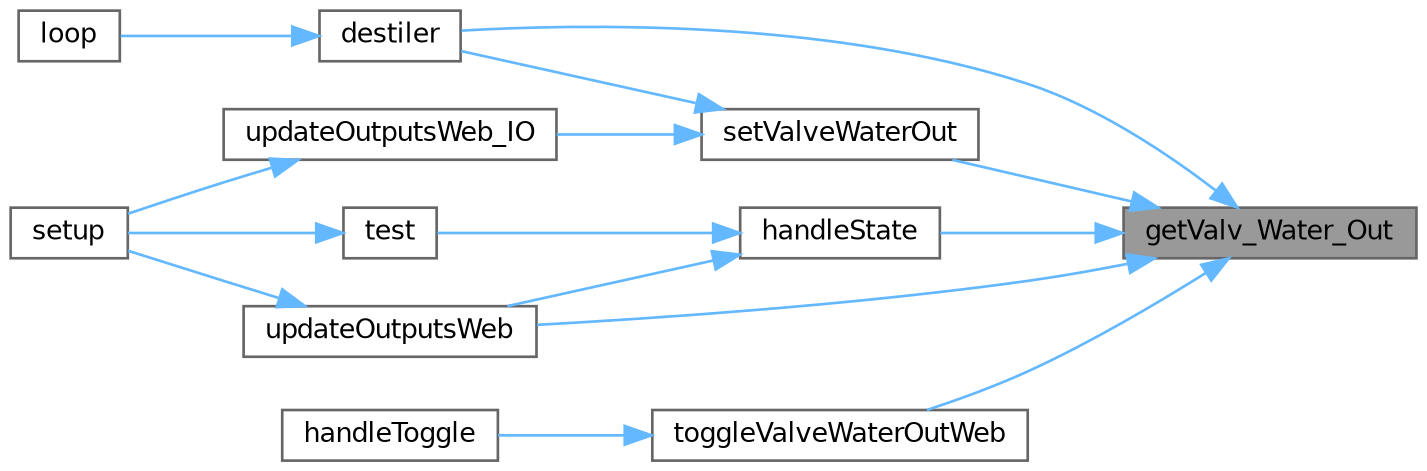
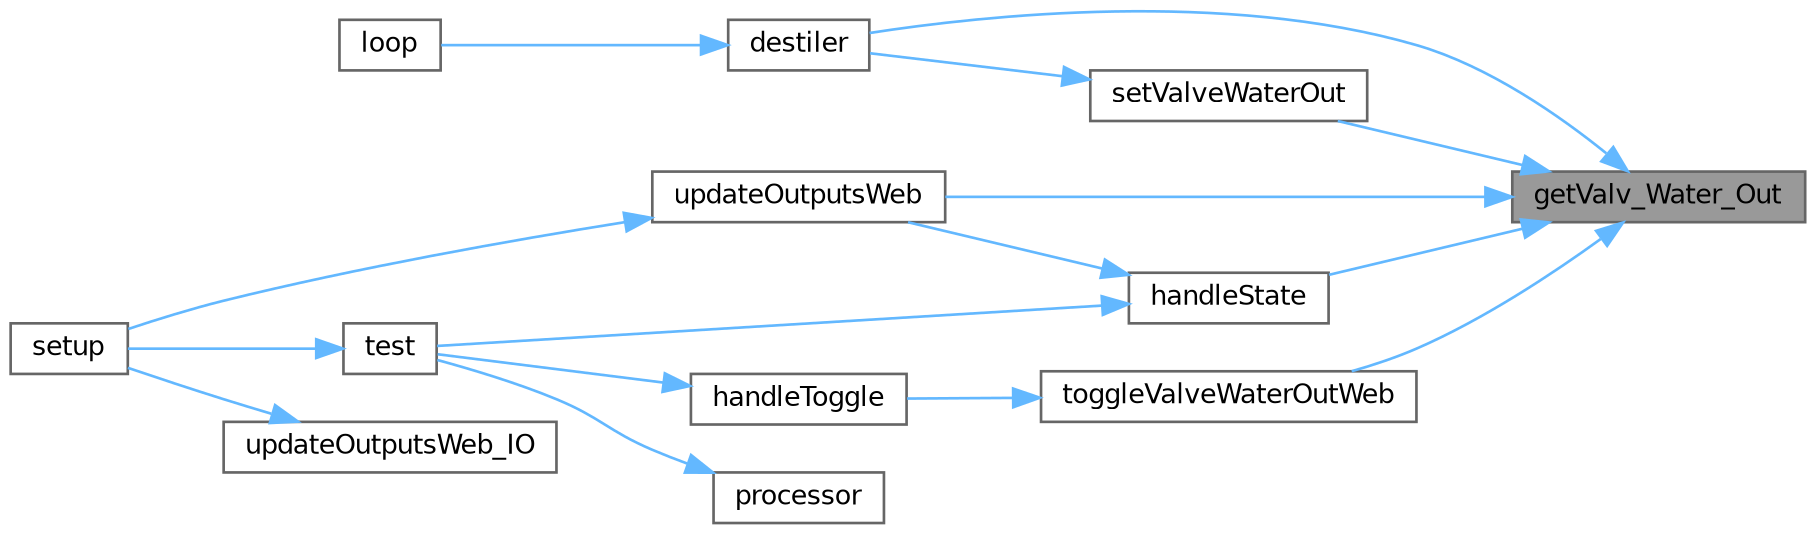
(615, 134) -> none
none -> (550, 368)
none -> (799, 498)
